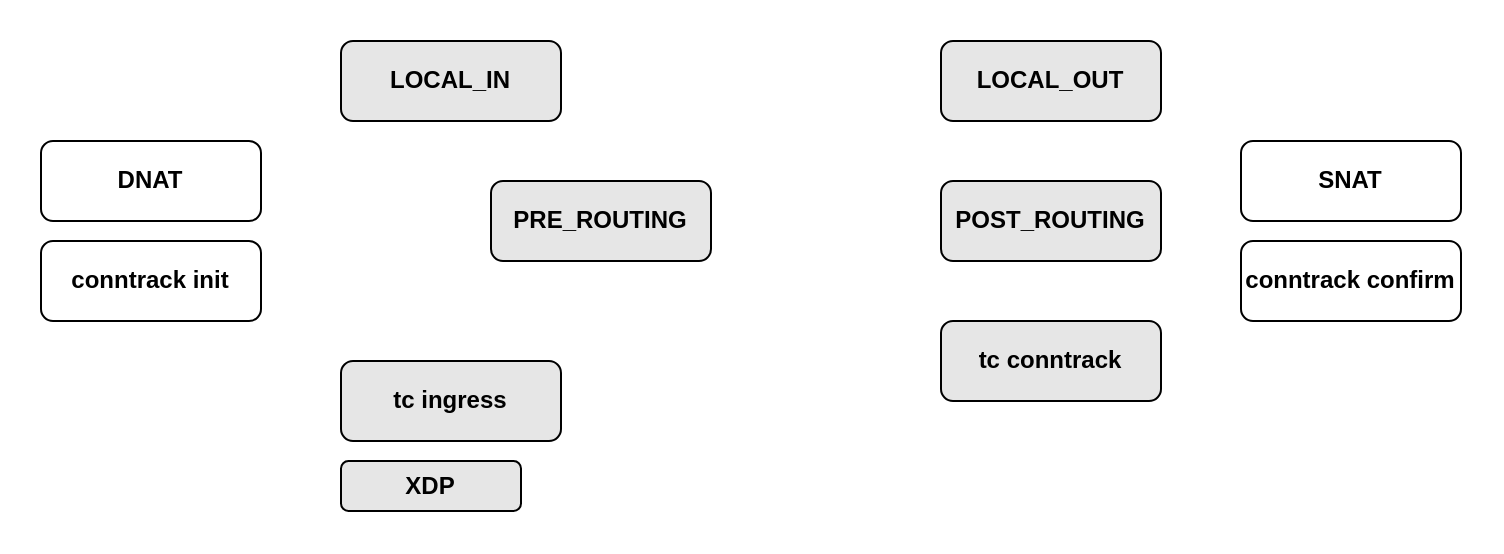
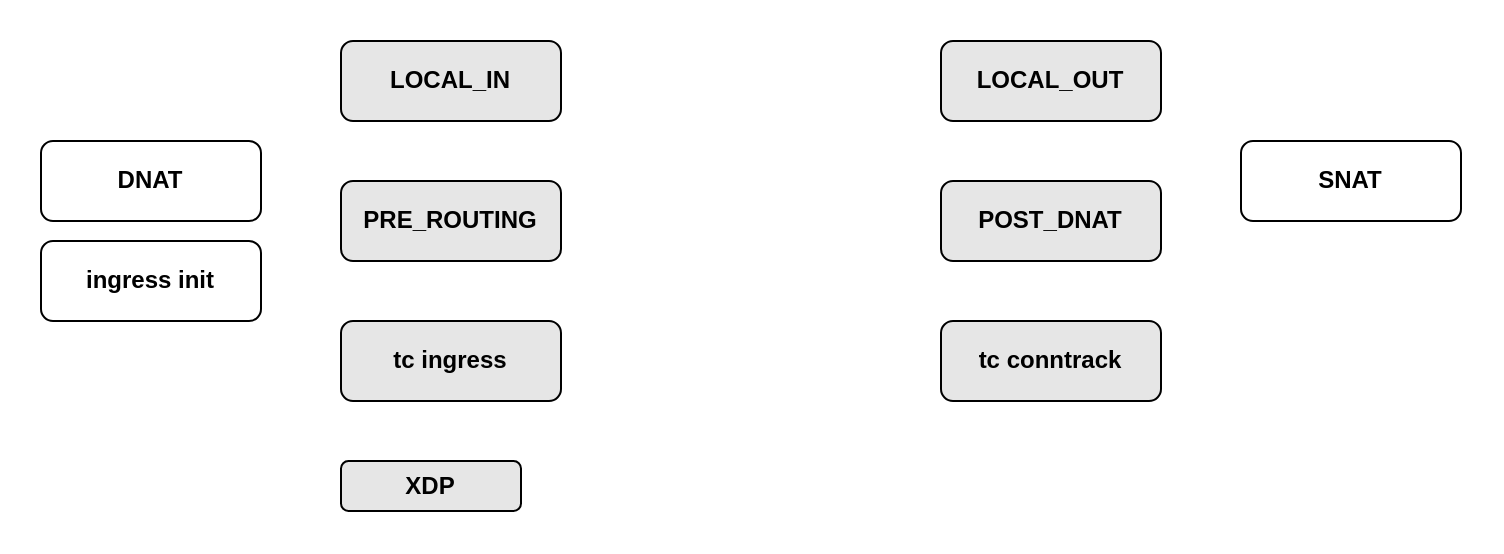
(601, 221) -> (451, 221)
(1051, 221) -> (1051, 221)
(151, 281) -> (151, 281)
(1351, 281) -> none
(451, 401) -> (451, 361)
